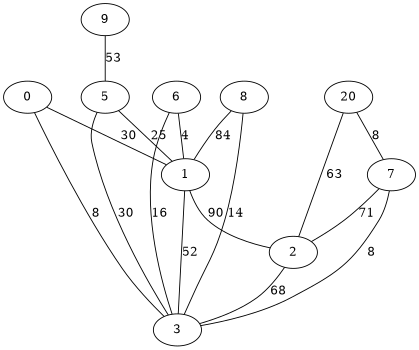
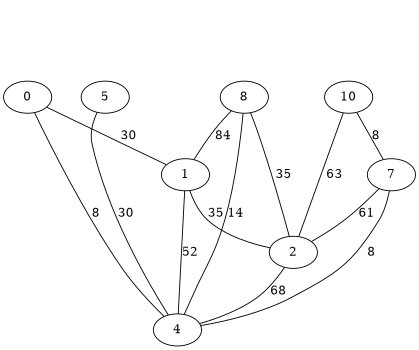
(105, 20) -> none
(177, 97) -> none
(349, 97) -> (349, 97)
(145, 136) -> none
none -> (271, 174)
(216, 214) -> (216, 214)
(367, 214) -> (367, 214)
(177, 330) -> (177, 330)
